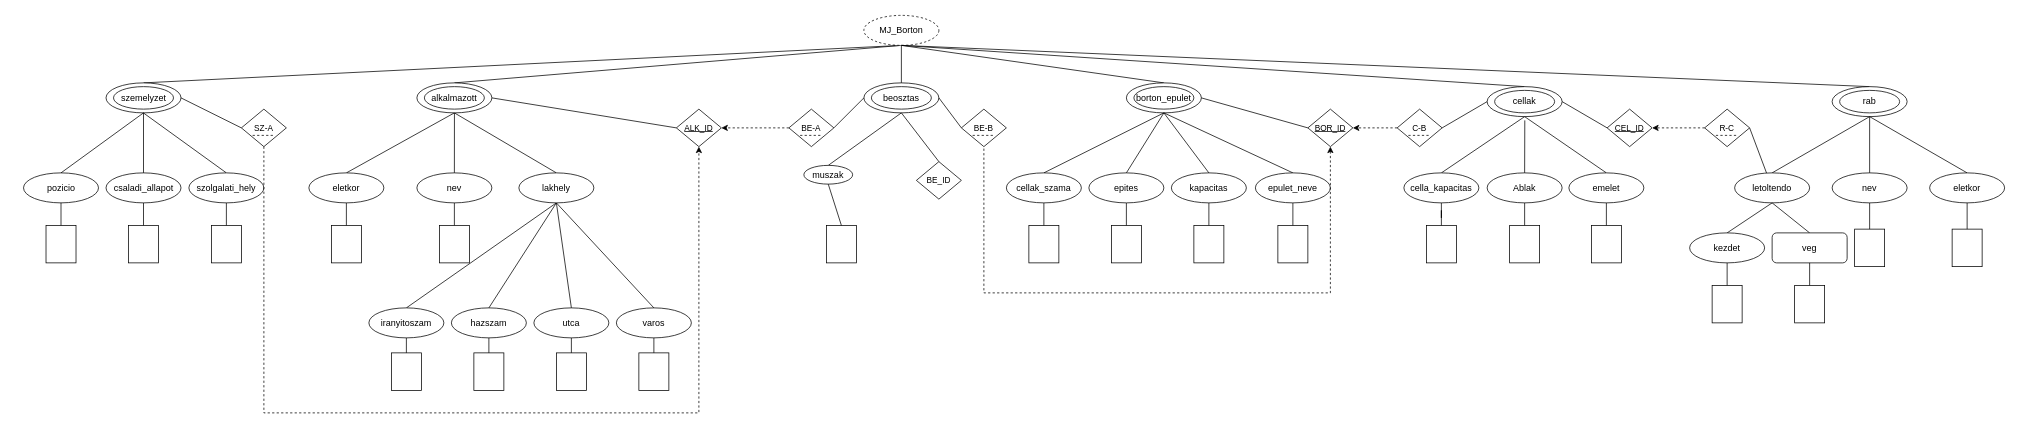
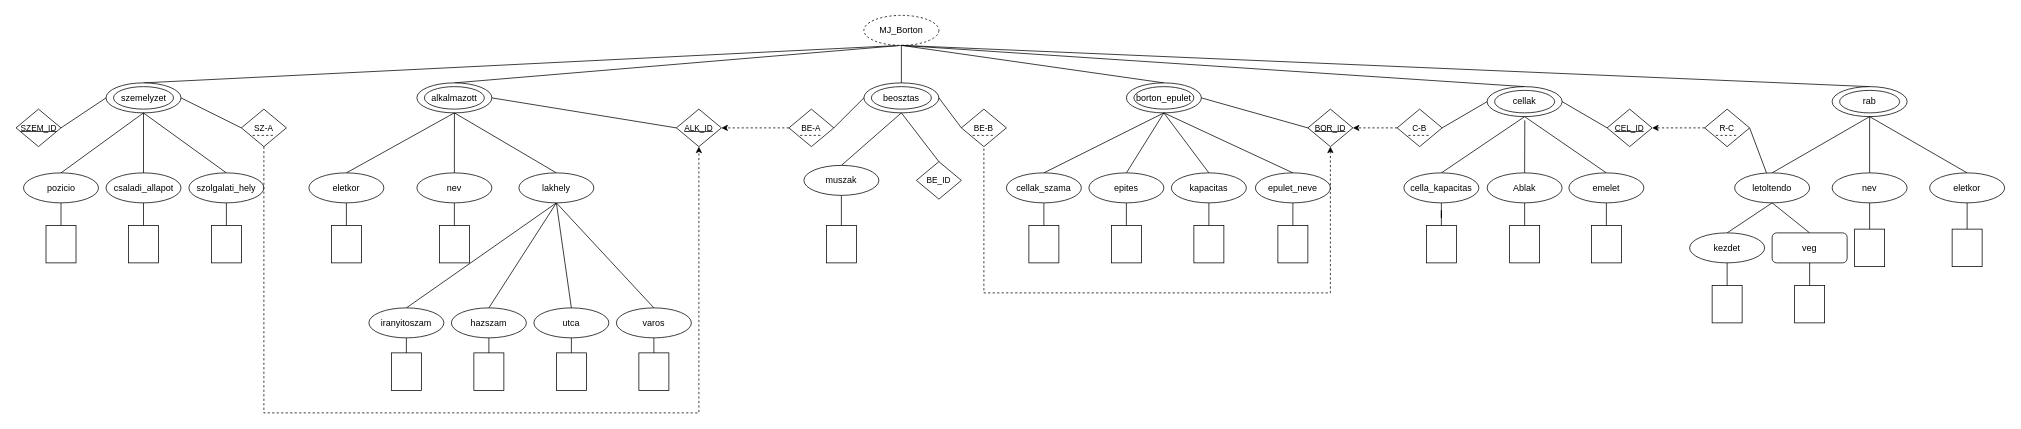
none -> (83, 113)
none -> (38, 128)
(828, 175) -> (841, 180)
